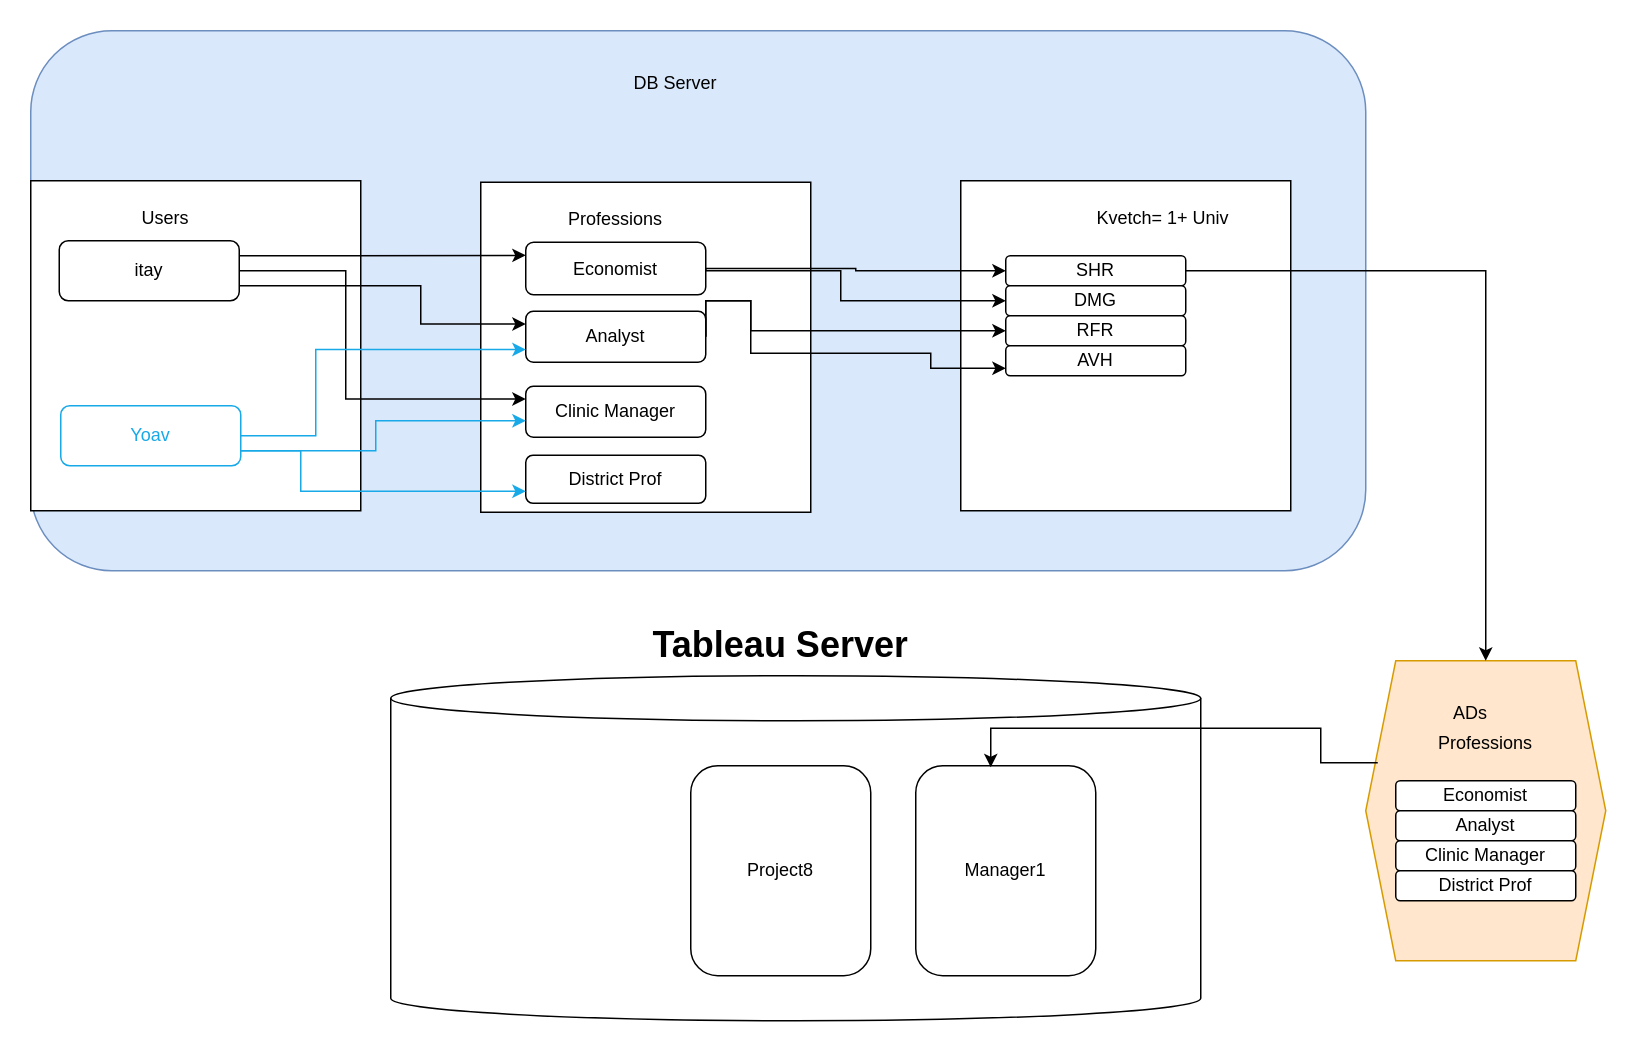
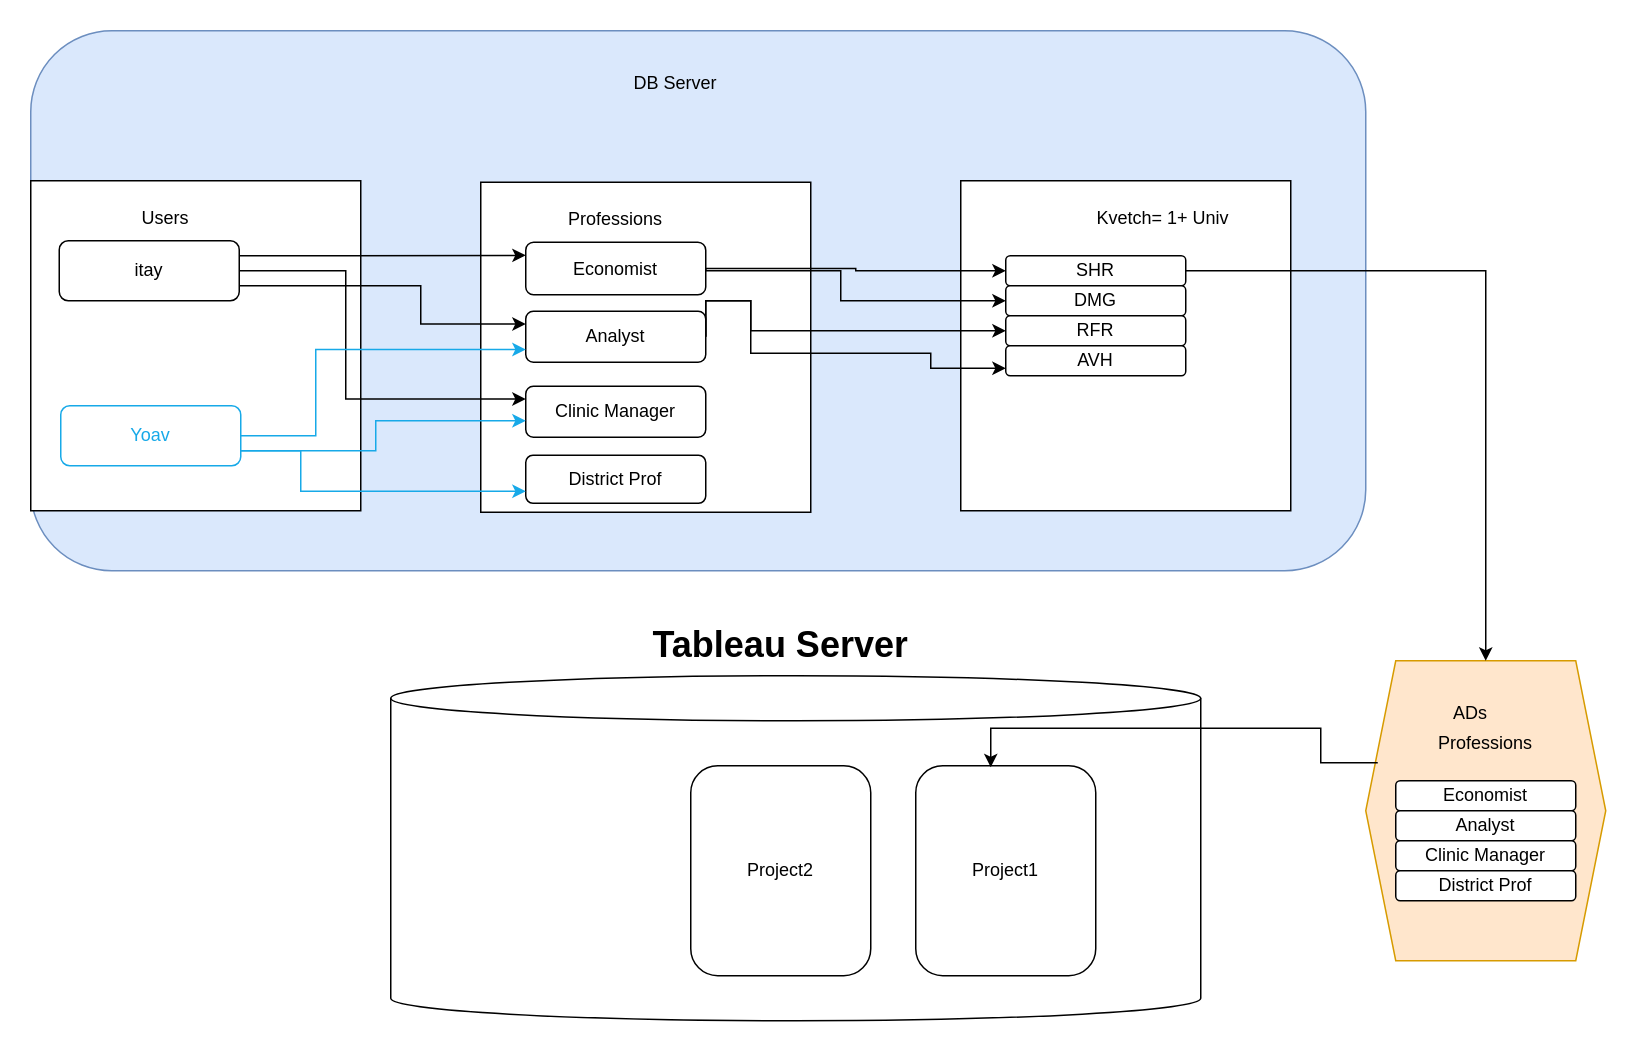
(781, 871) -> (781, 871)
(1006, 871) -> (1006, 871)
